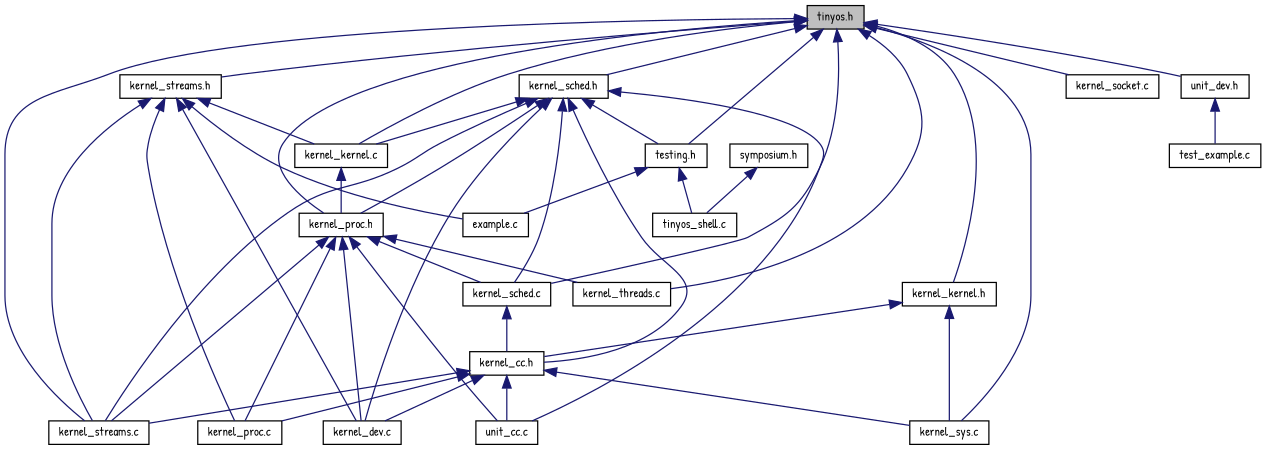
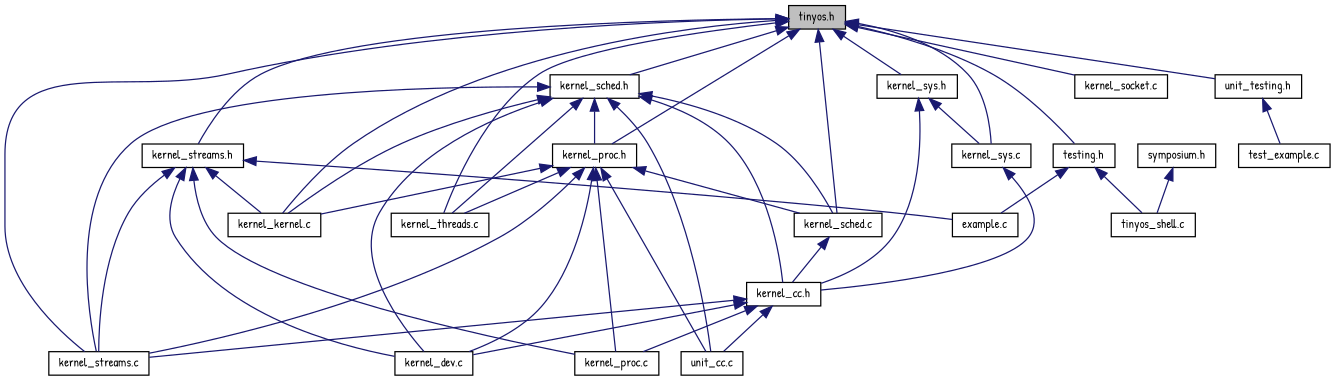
(1215, 87) -> (1258, 87)
(625, 124) -> (512, 160)
(341, 198) -> (431, 191)
(949, 294) -> (917, 87)
(733, 399) -> (962, 268)
